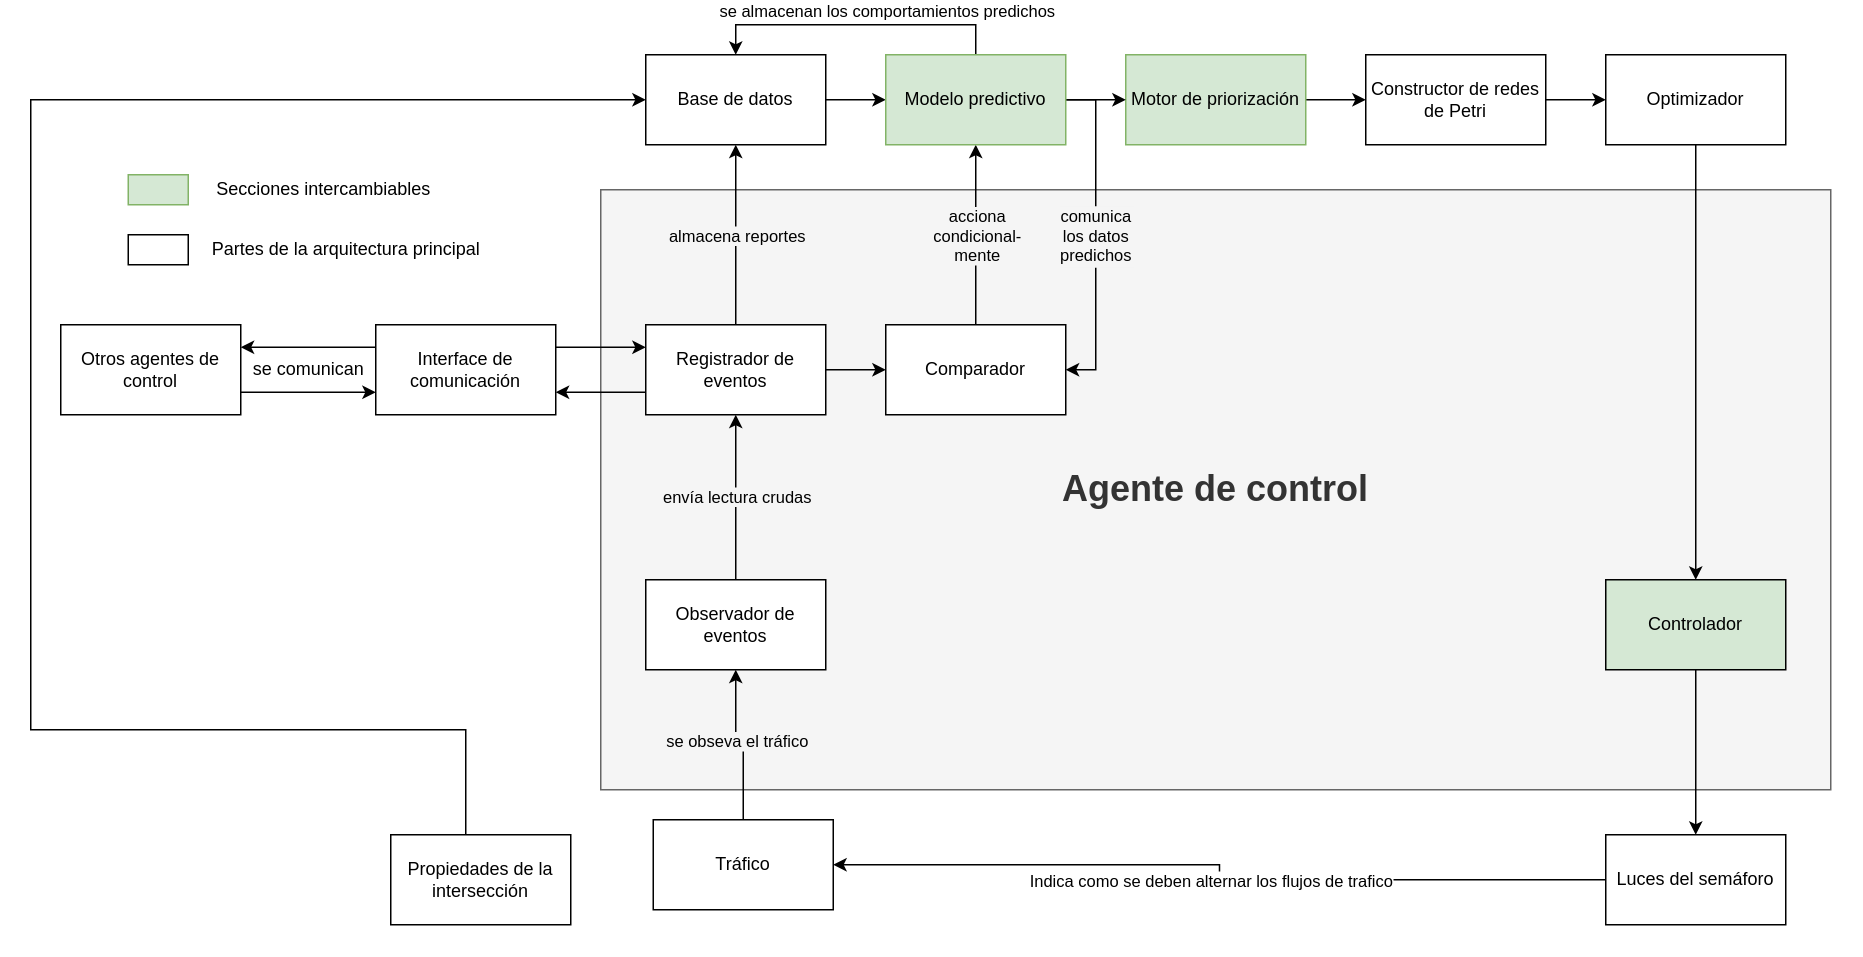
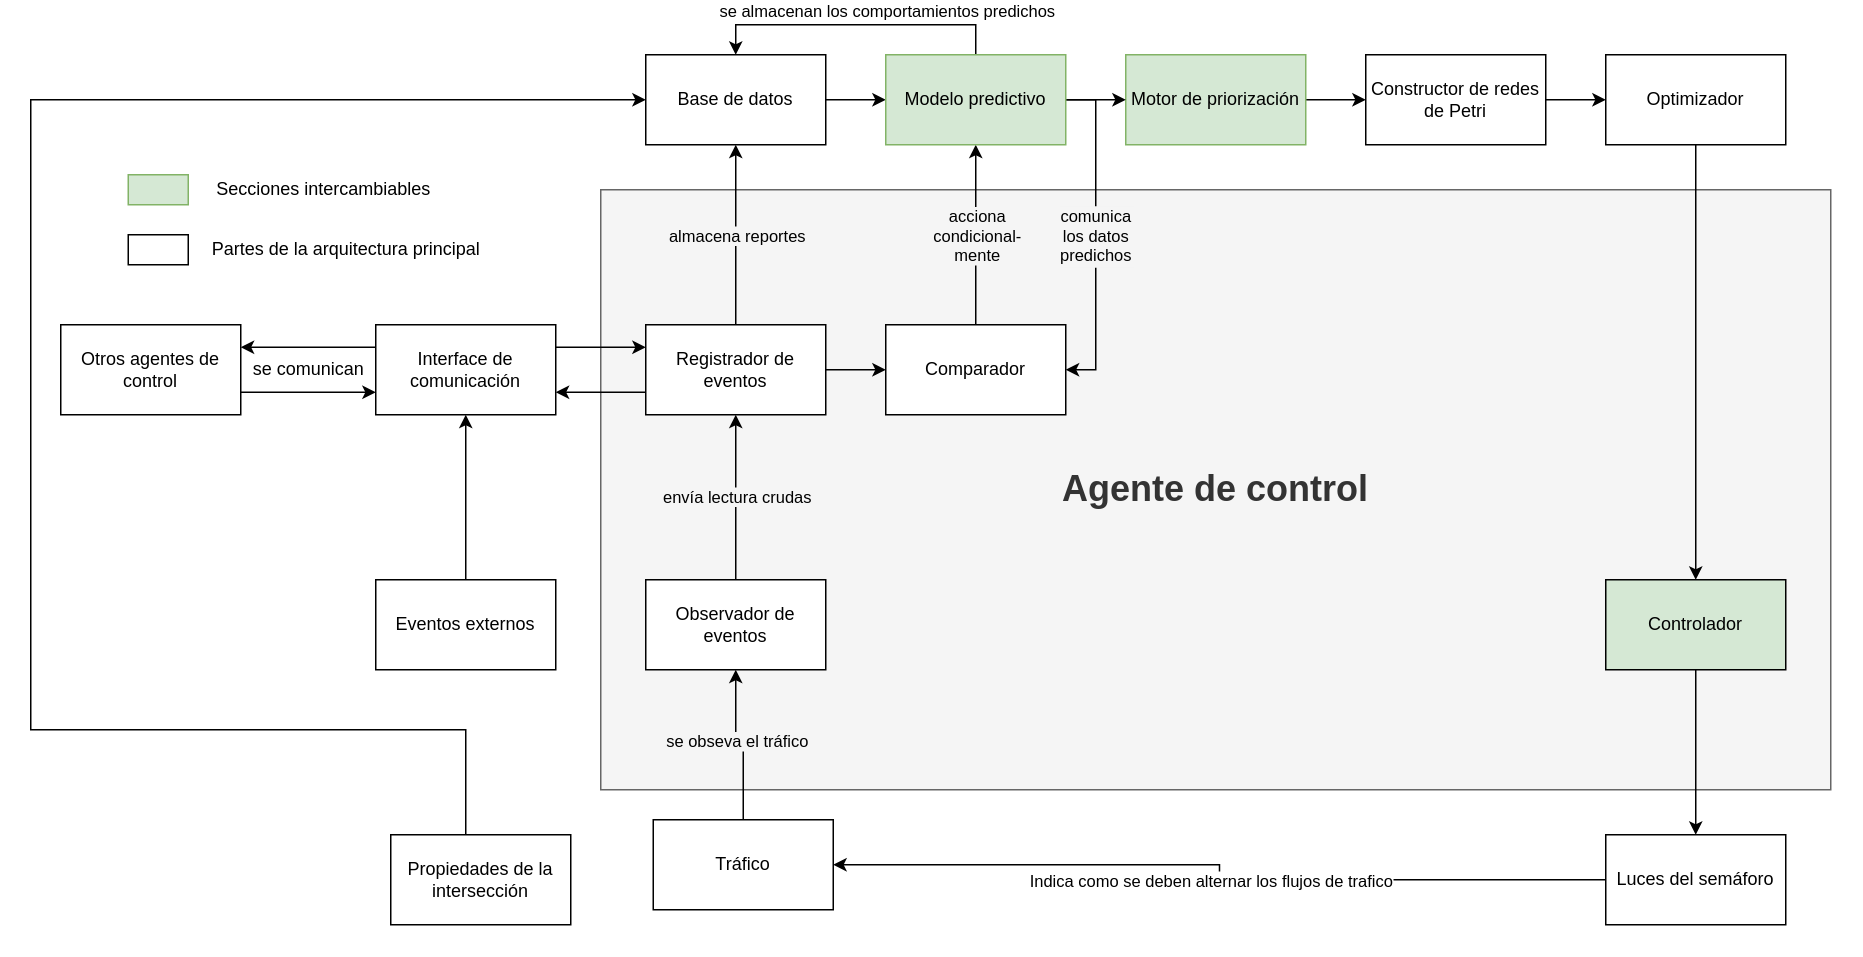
none -> (466, 503)
none -> (466, 625)
